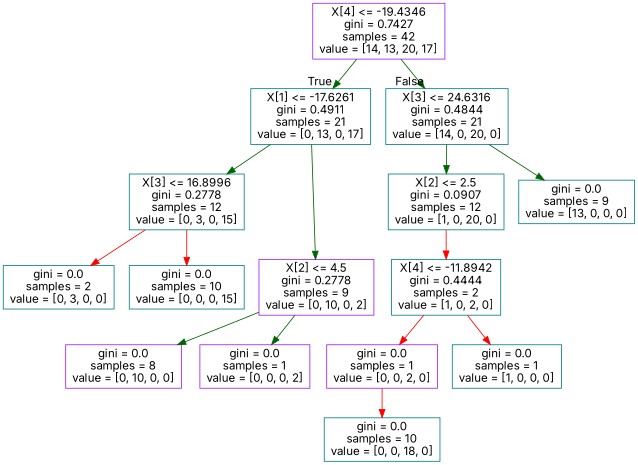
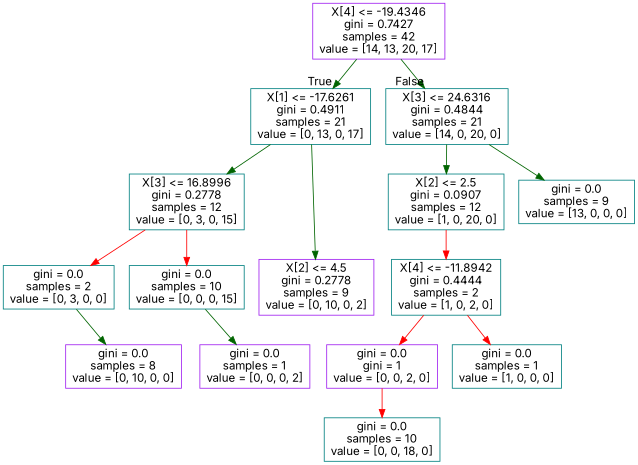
(222, 327) -> (88, 324)
(286, 327) -> (218, 324)
(382, 367) -> (382, 367)
